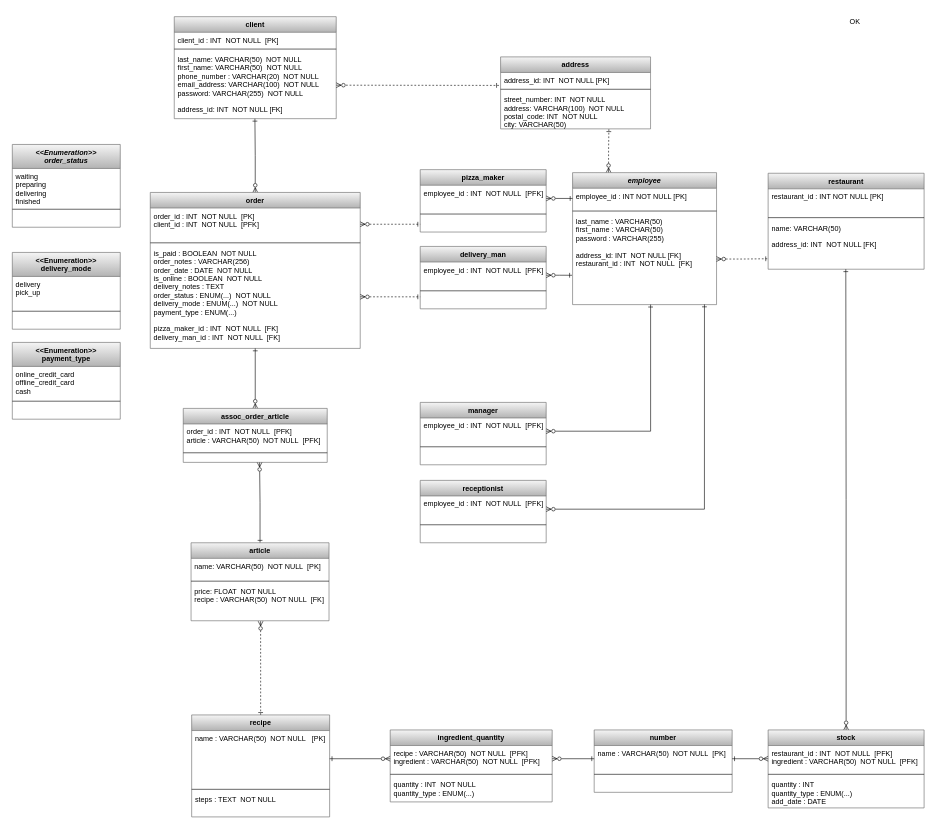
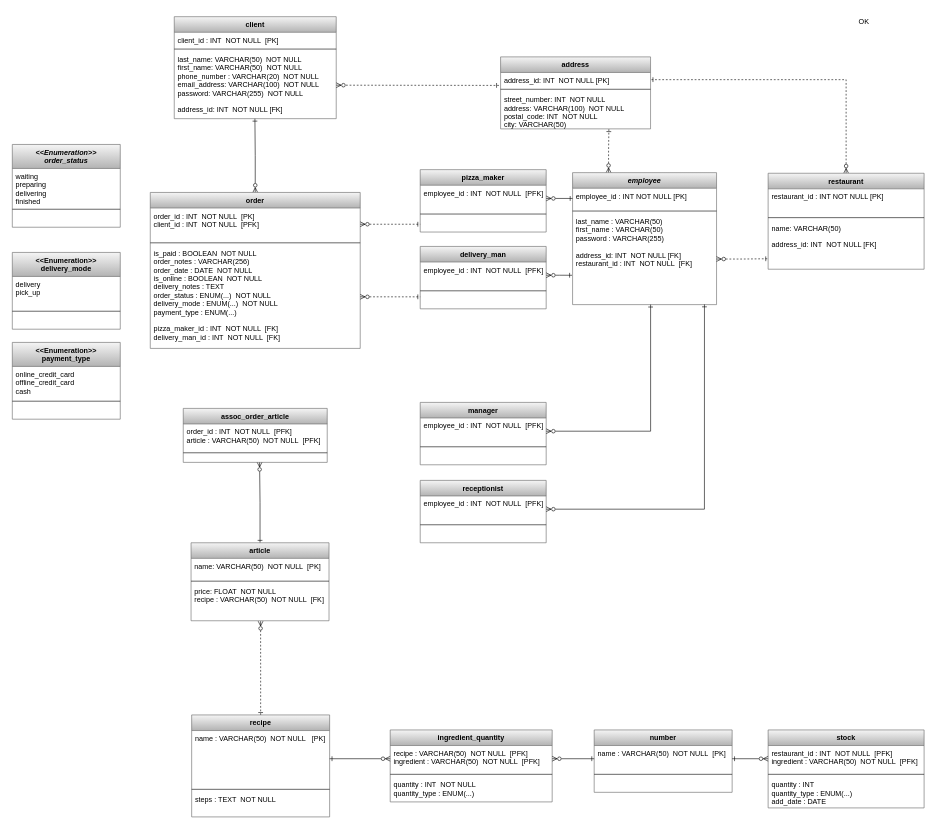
(855, 21) -> (864, 21)
none -> (791, 80)
(255, 375) -> none
(846, 610) -> none
